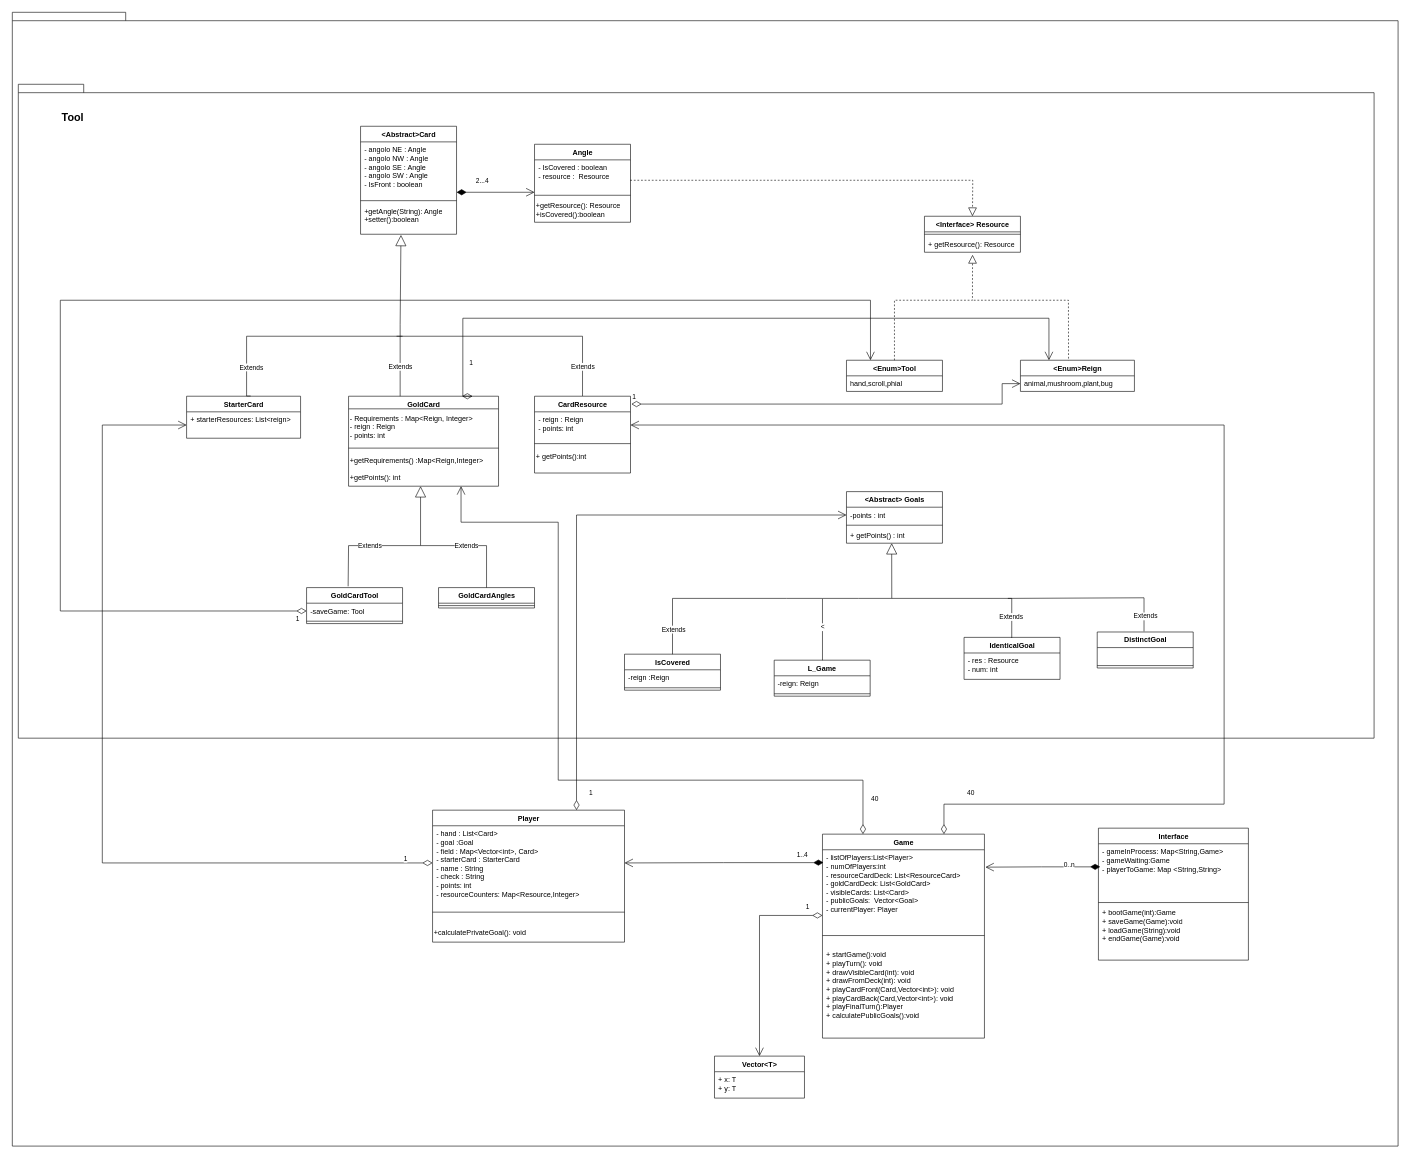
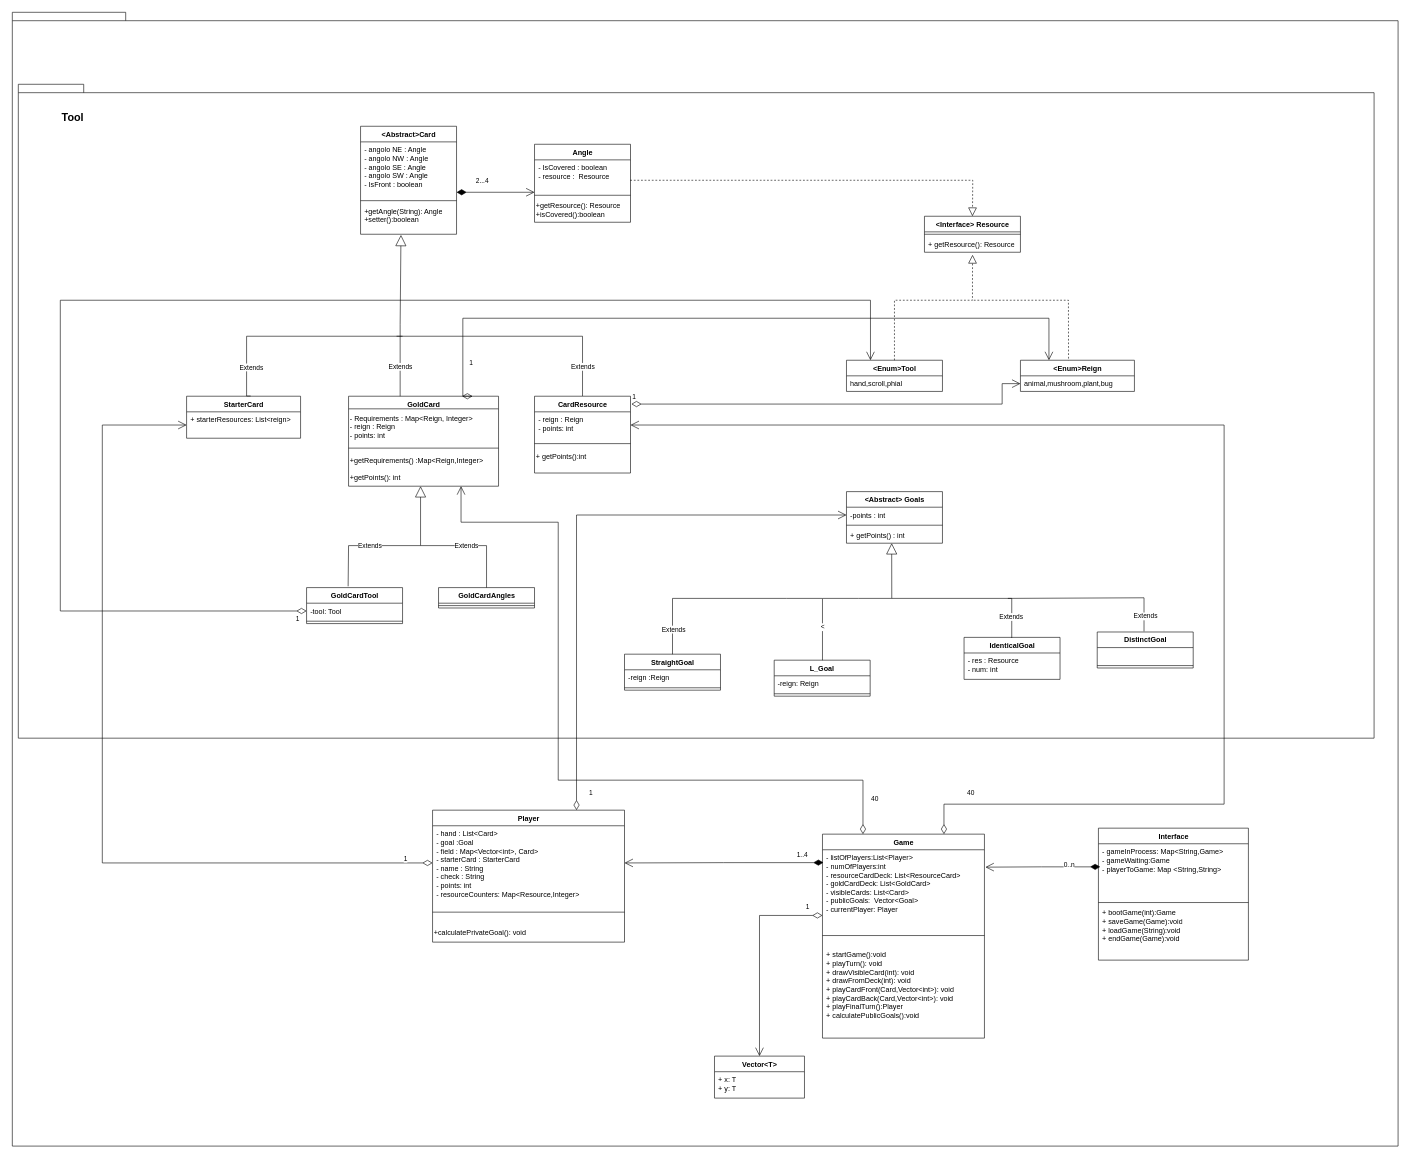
(338, 612) -> (329, 612)
(673, 663) -> (673, 663)
(822, 669) -> (822, 669)
